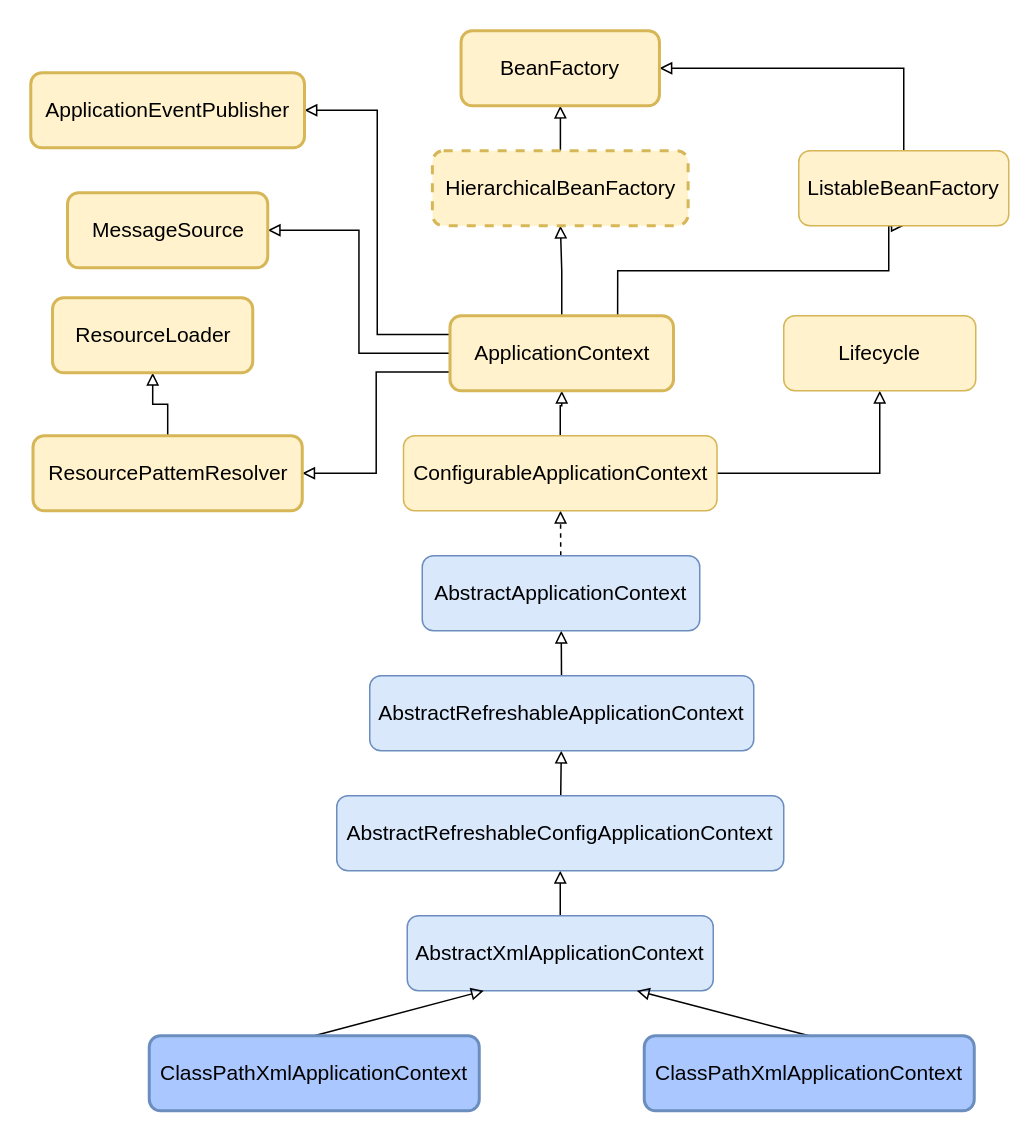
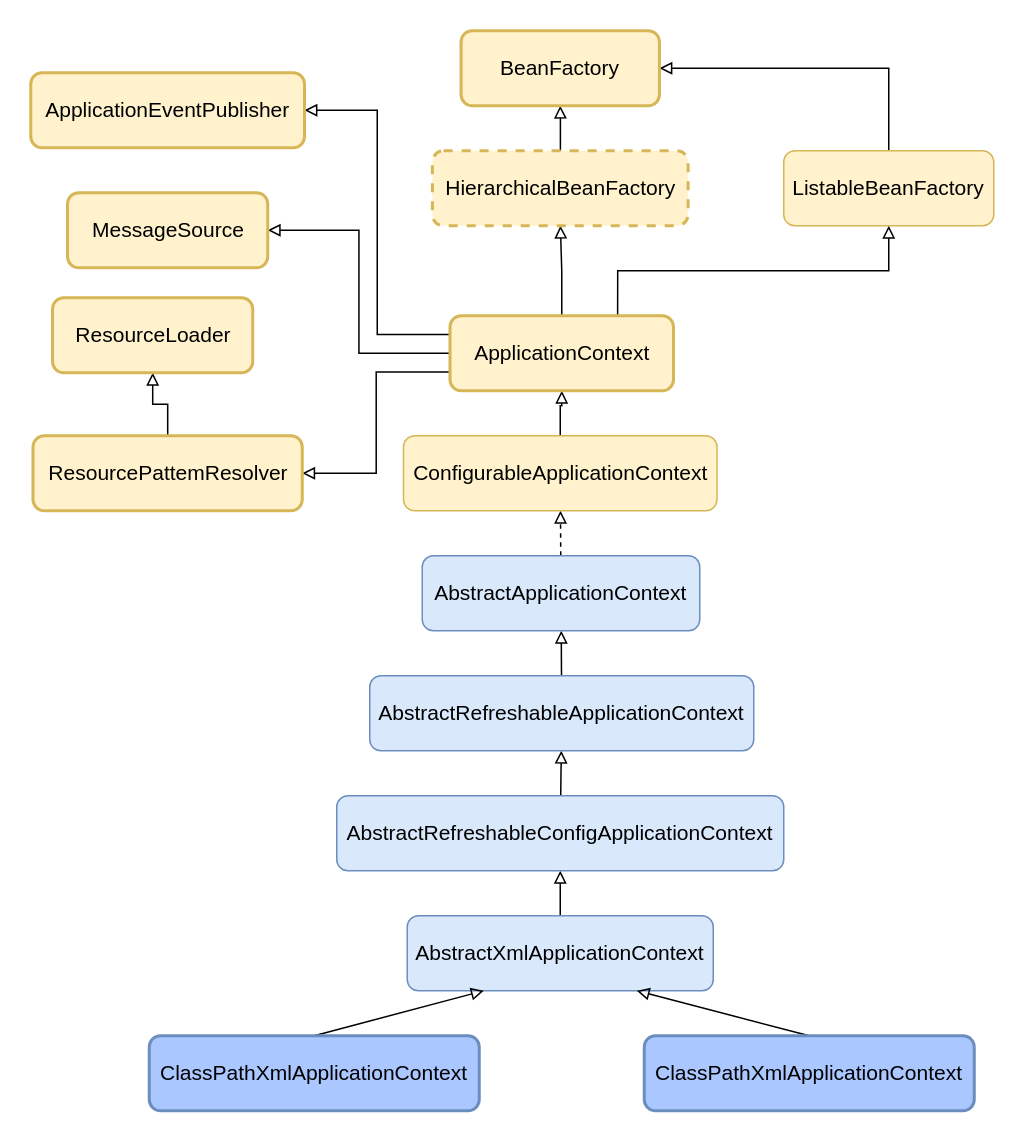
(904, 188) -> (889, 188)
(880, 353) -> none
(834, 473) -> none
